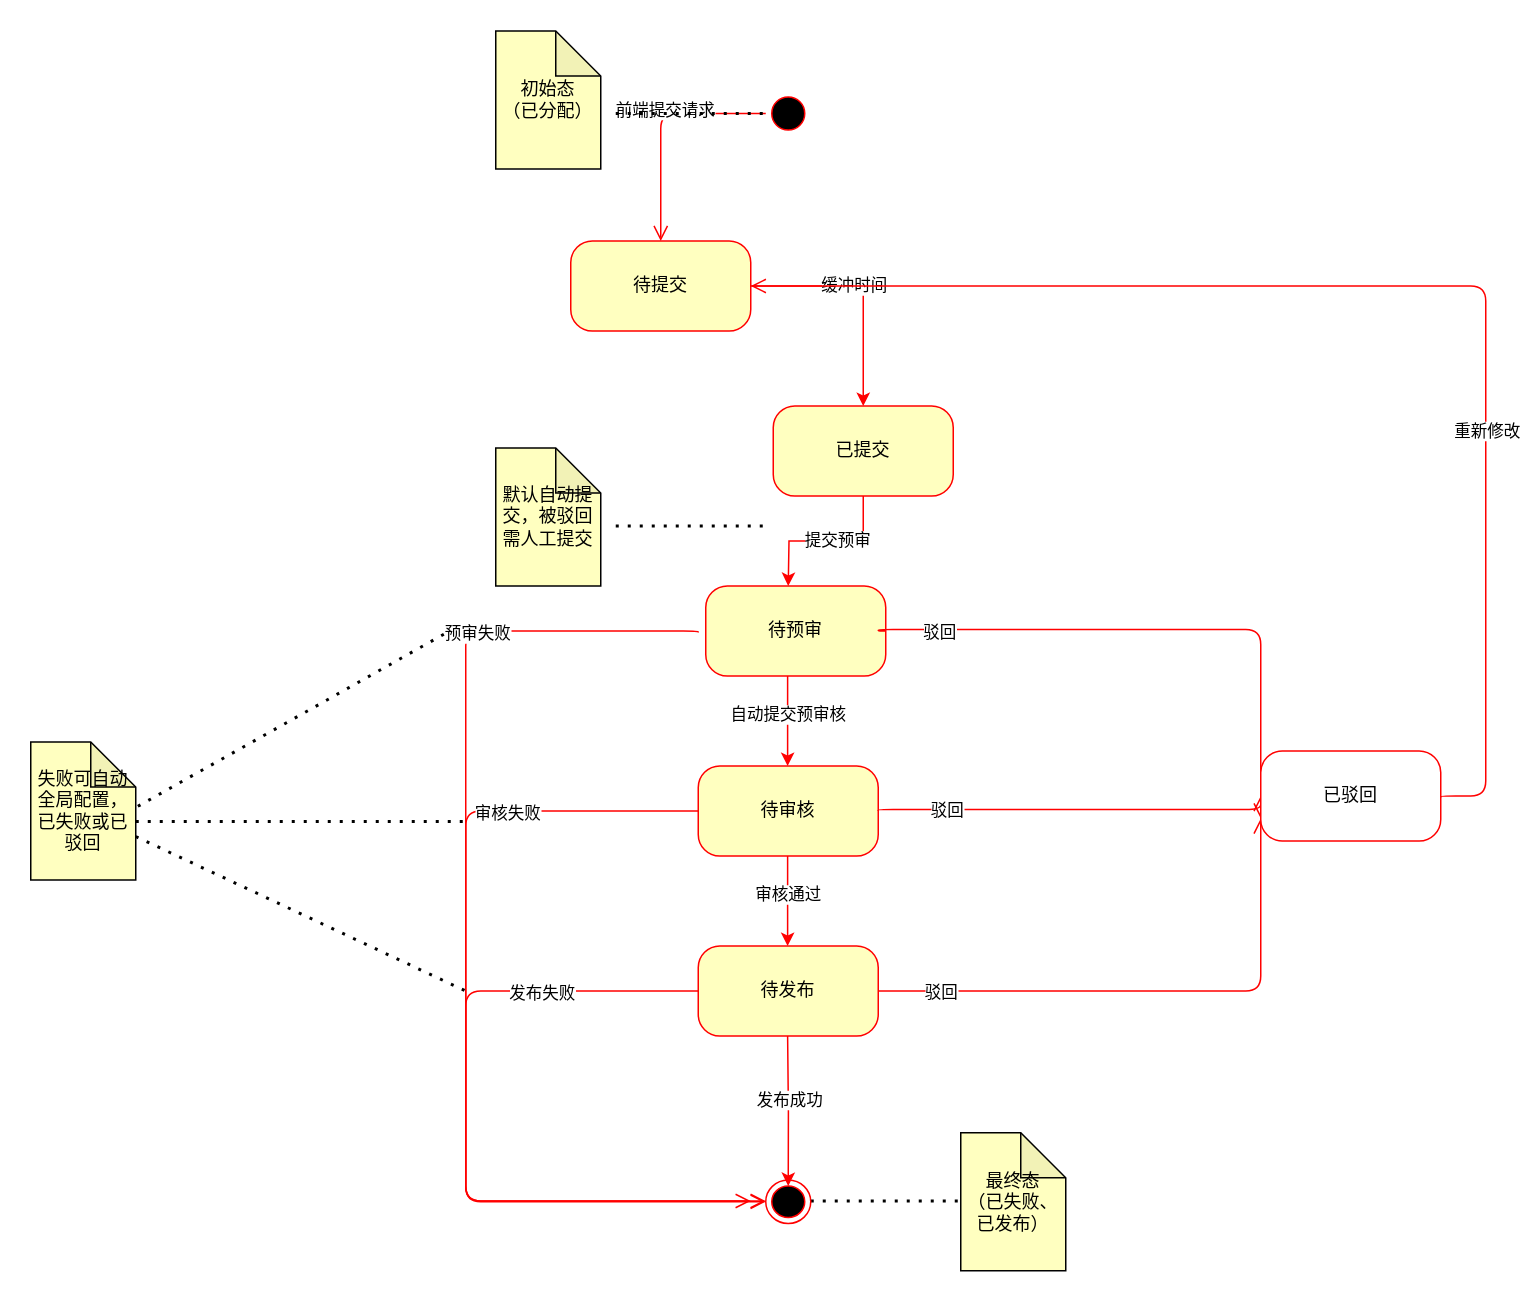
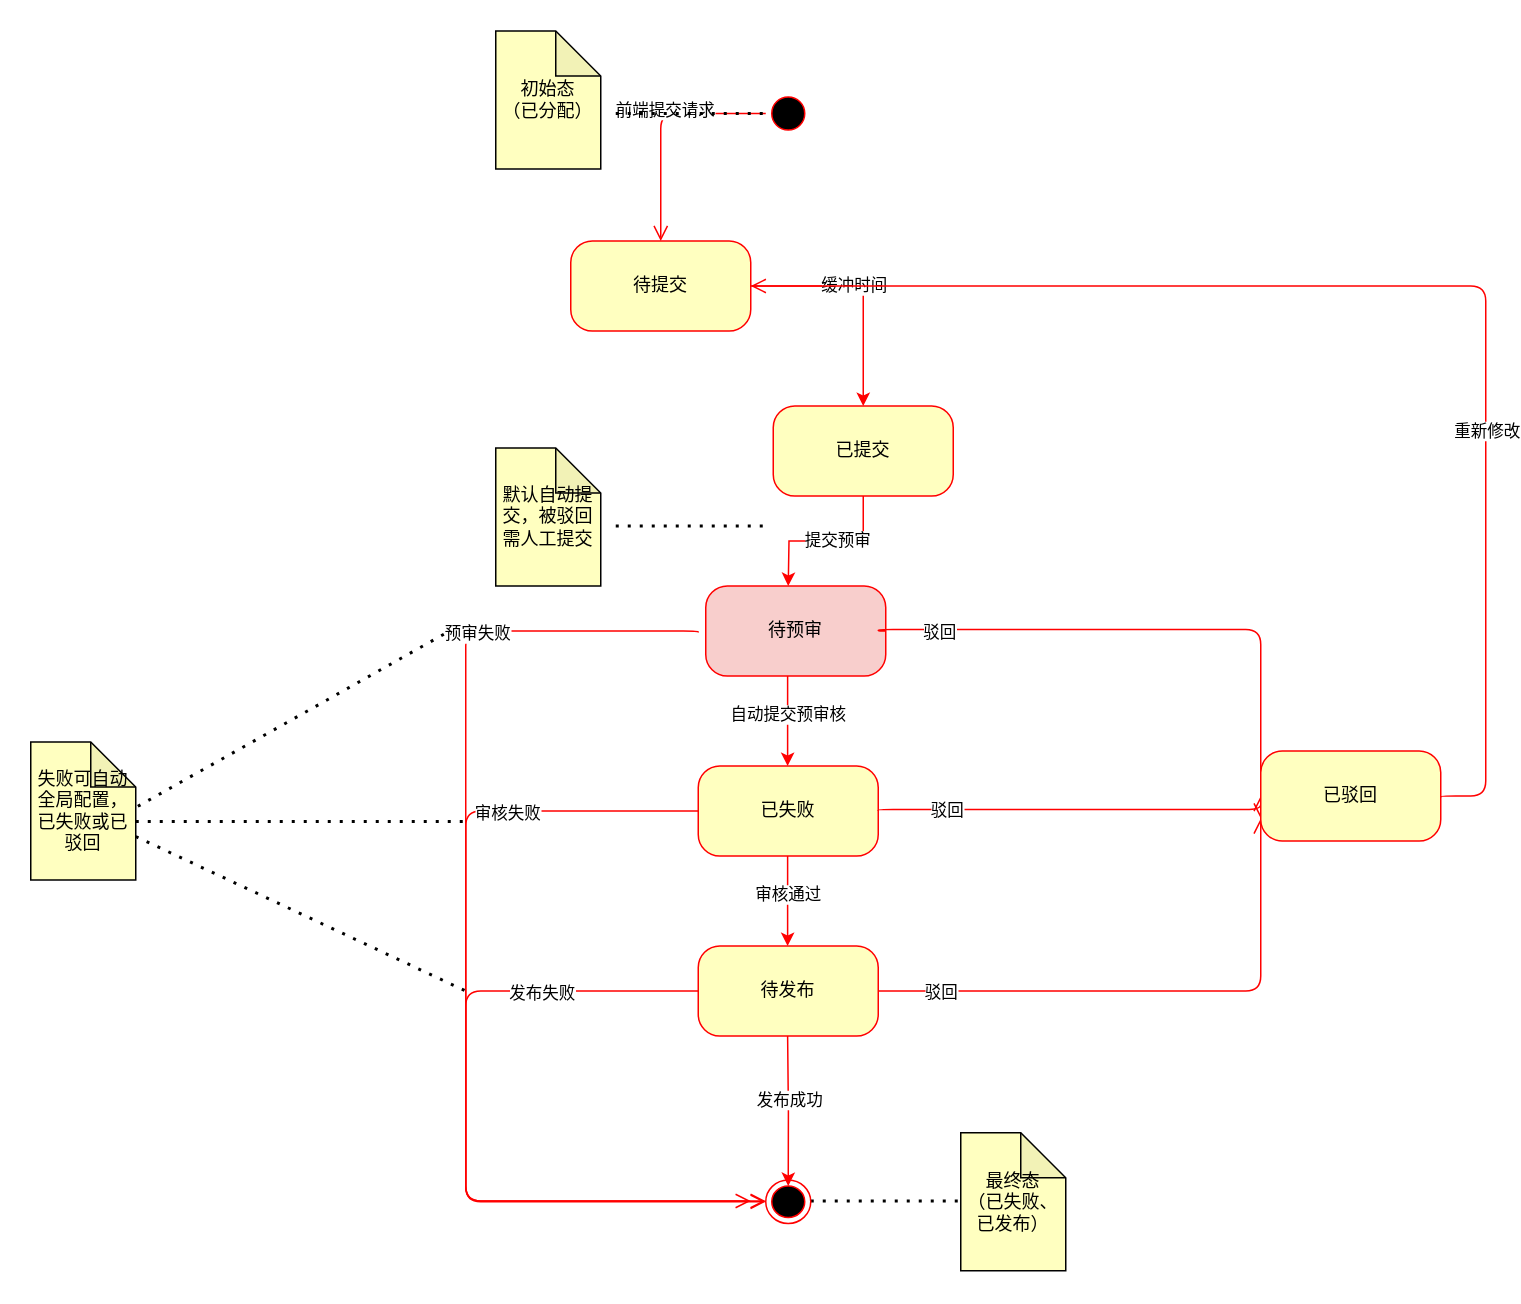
(796, 631) -> (796, 631)
(1351, 796) -> (1351, 796)
(788, 811) -> (788, 811)
